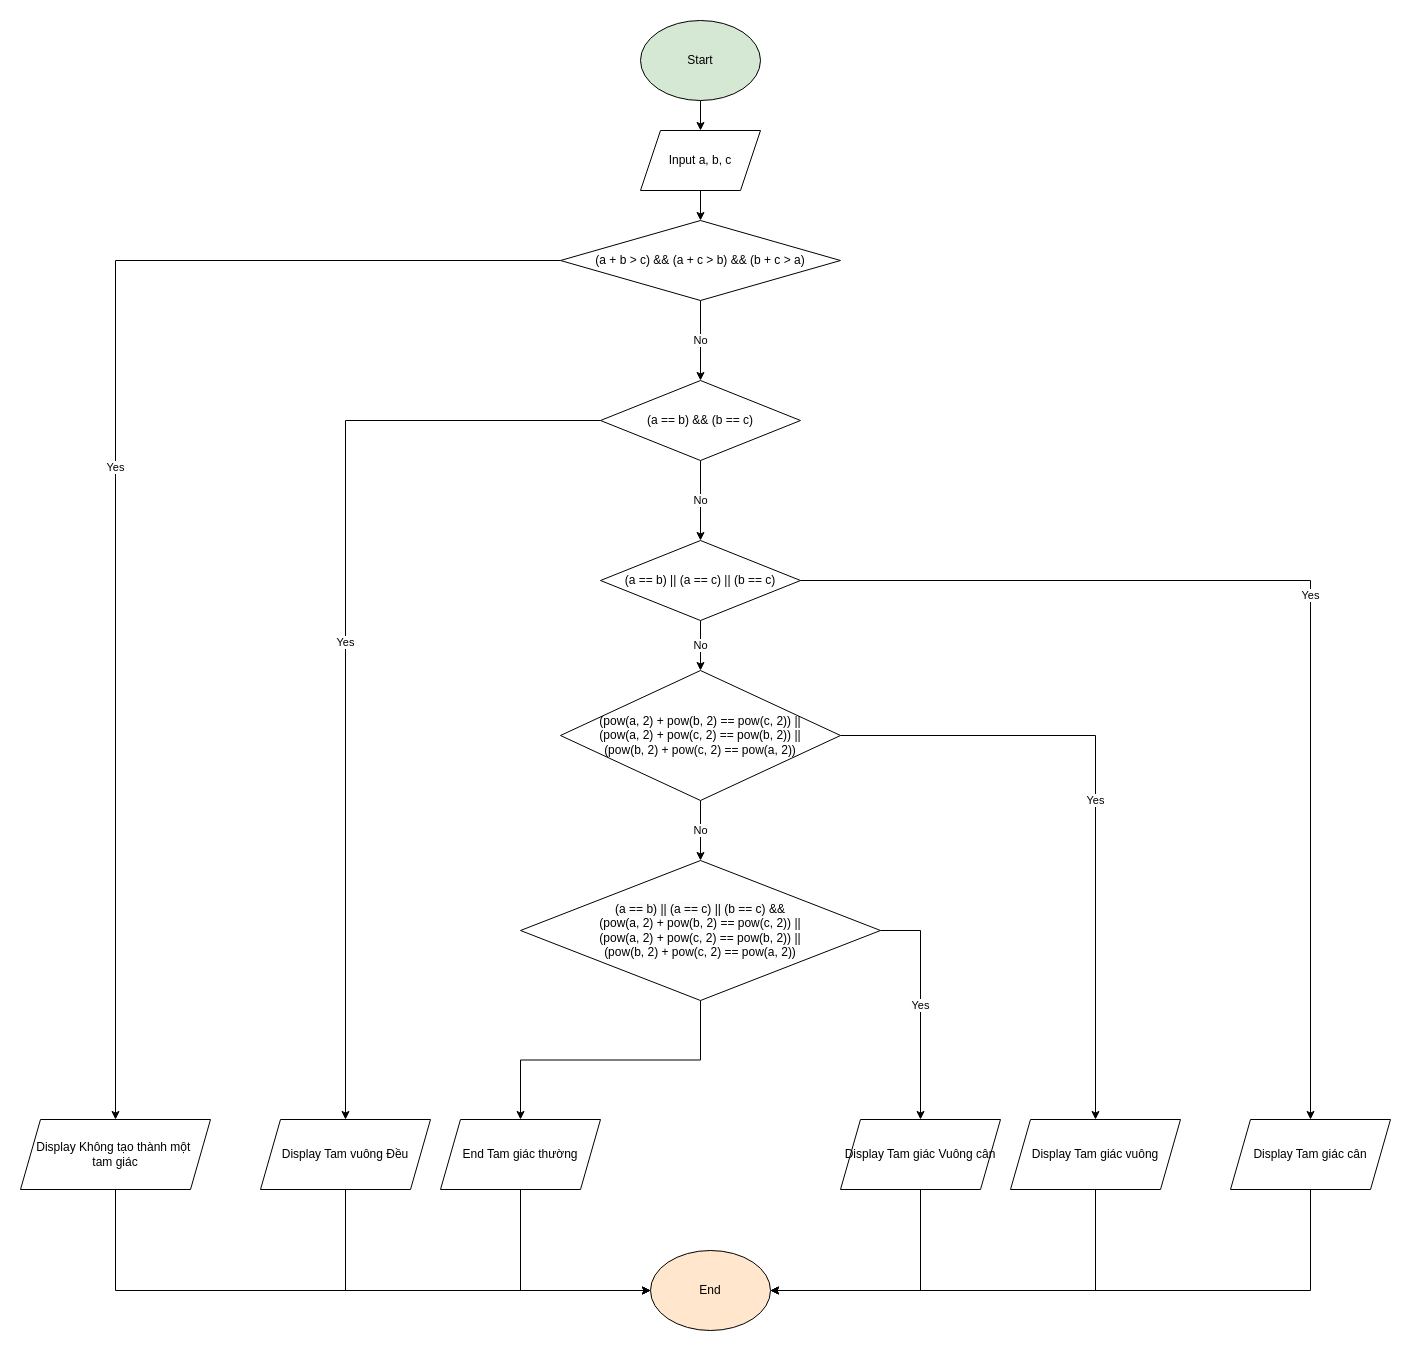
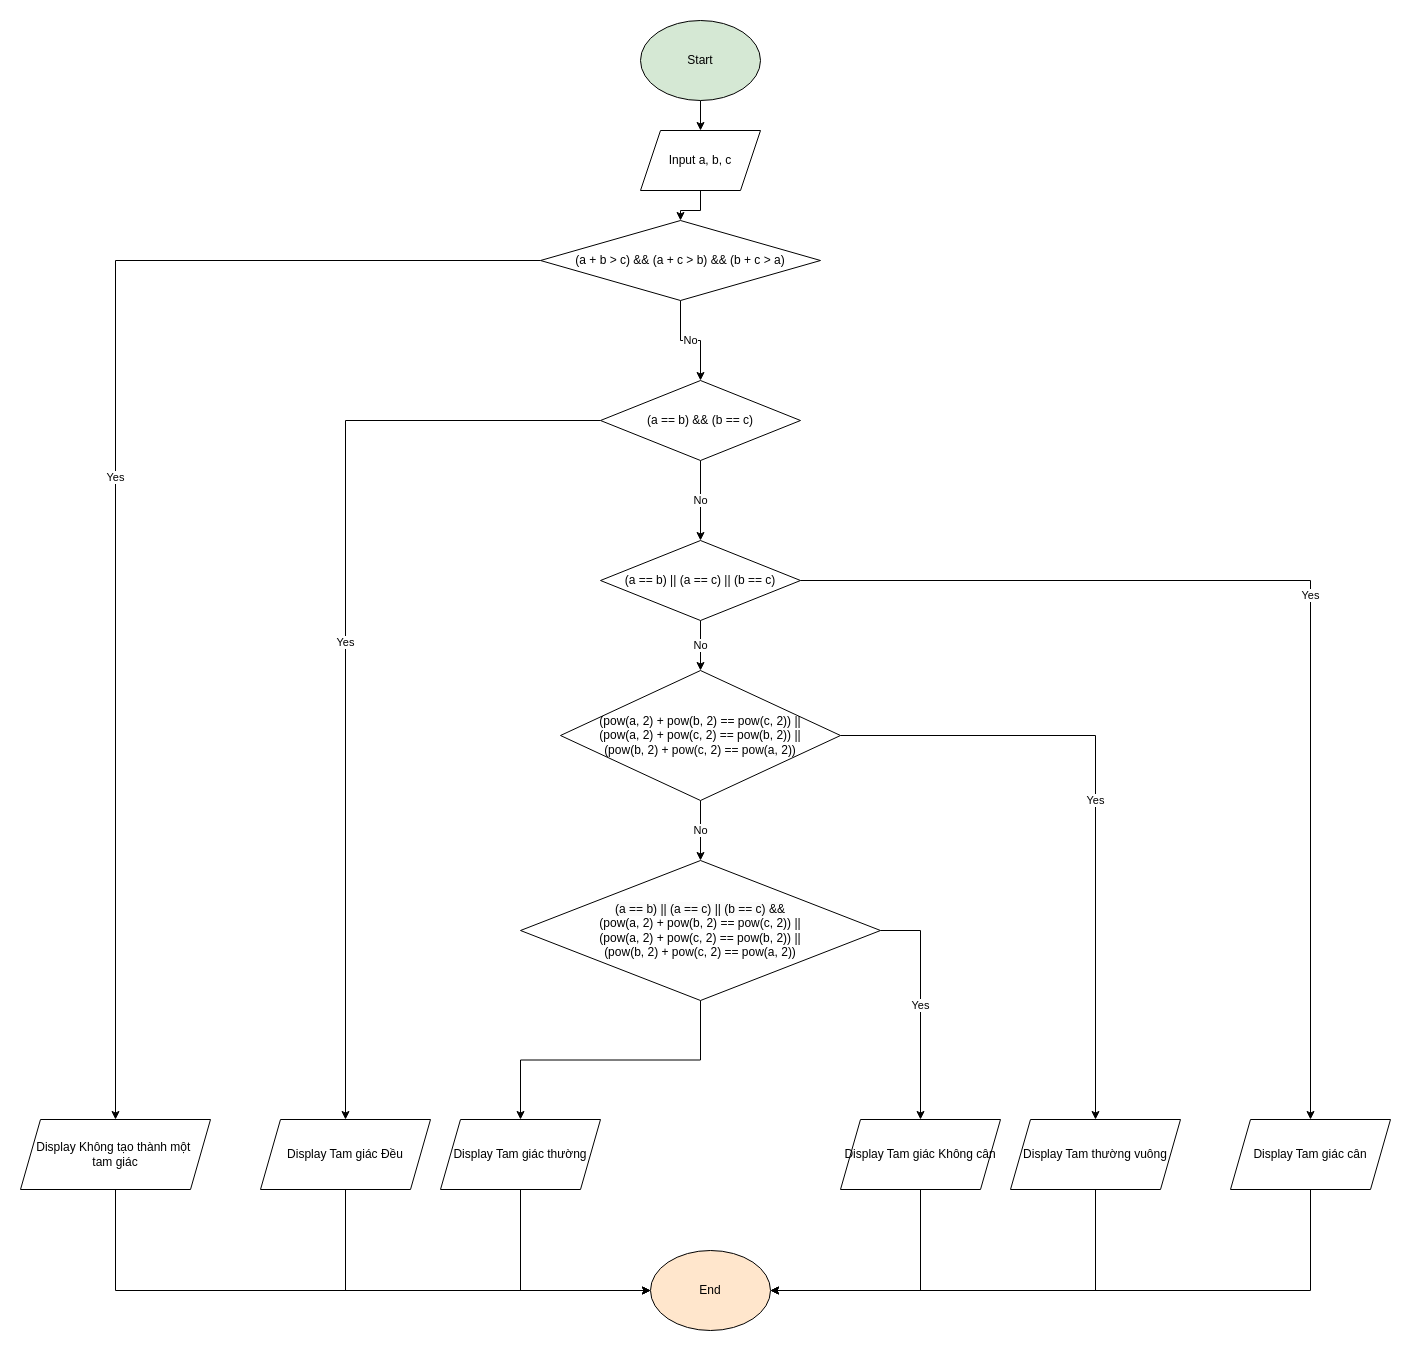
(701, 261) -> (681, 261)
(346, 1155) -> (346, 1155)
(521, 1155) -> (521, 1155)
(921, 1155) -> (921, 1155)
(1096, 1155) -> (1096, 1155)
